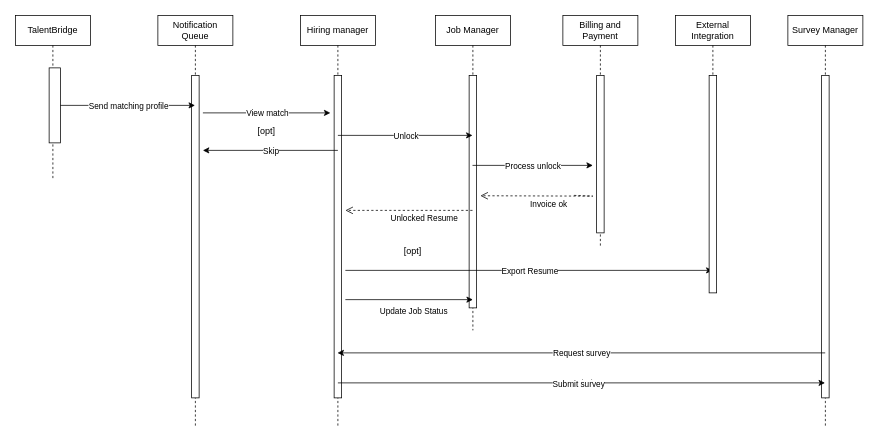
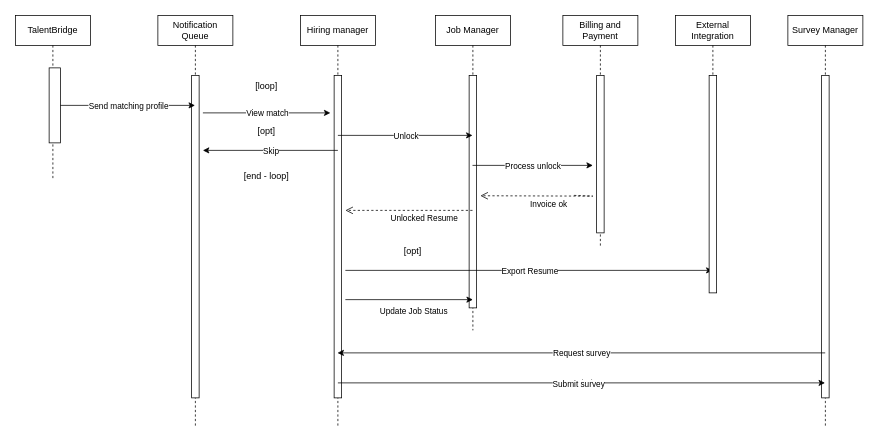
none -> (267, 87)
none -> (267, 177)
